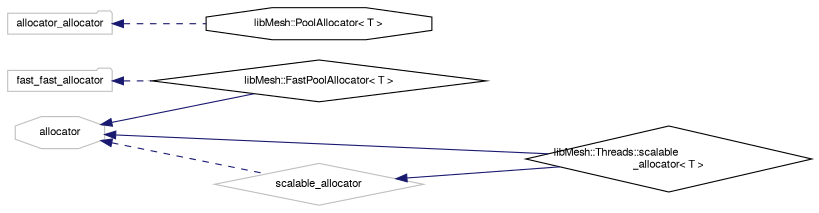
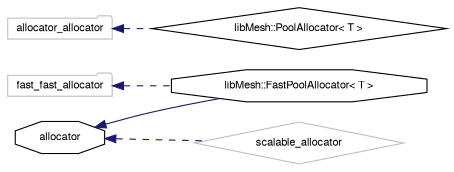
(319, 24) -> (299, 29)
(319, 81) -> (299, 86)
(60, 133) -> (60, 138)
(669, 159) -> none
